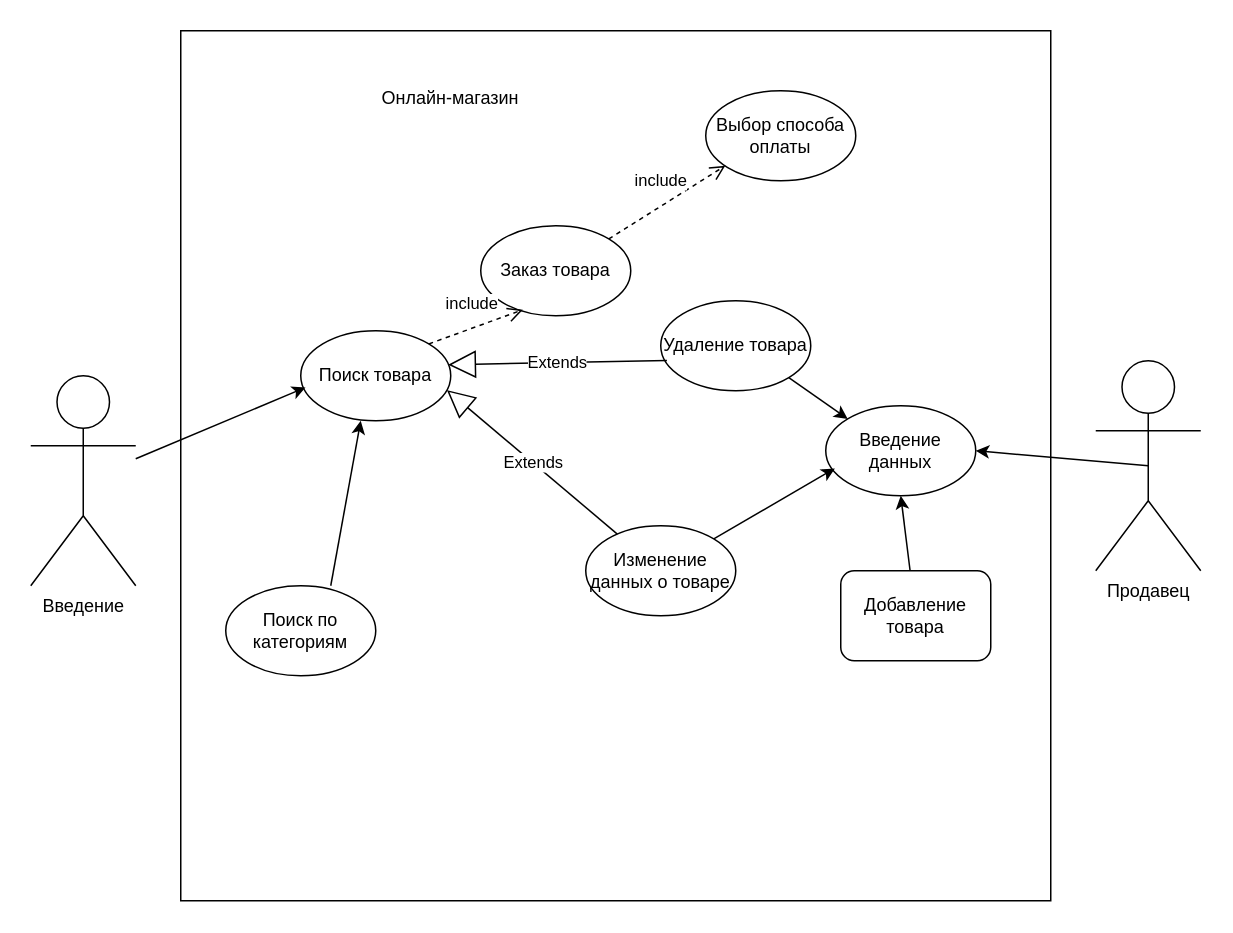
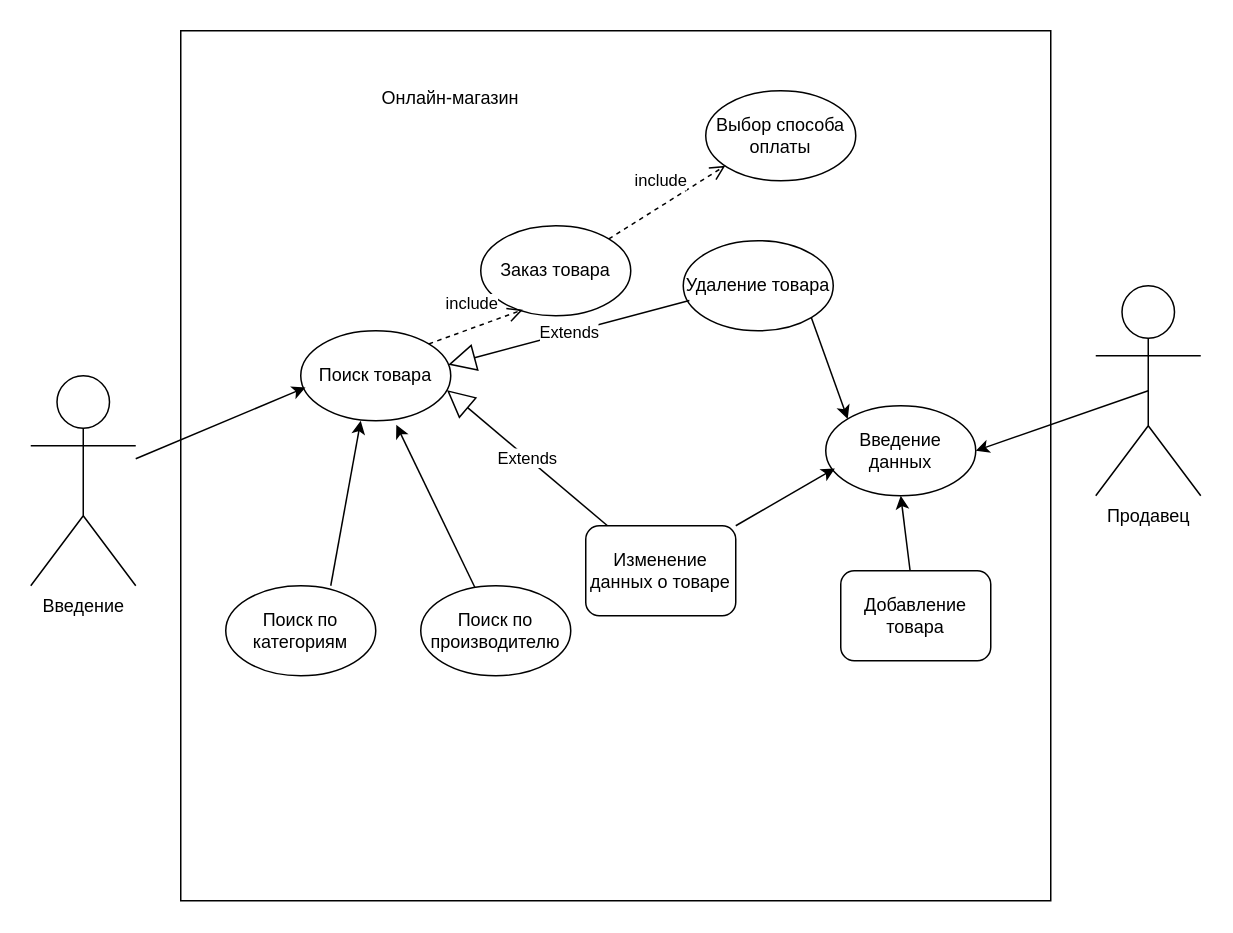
(736, 346) -> (758, 286)
(1148, 466) -> (1148, 391)
none -> (438, 511)
(661, 571) -> (661, 571)
none -> (496, 631)
